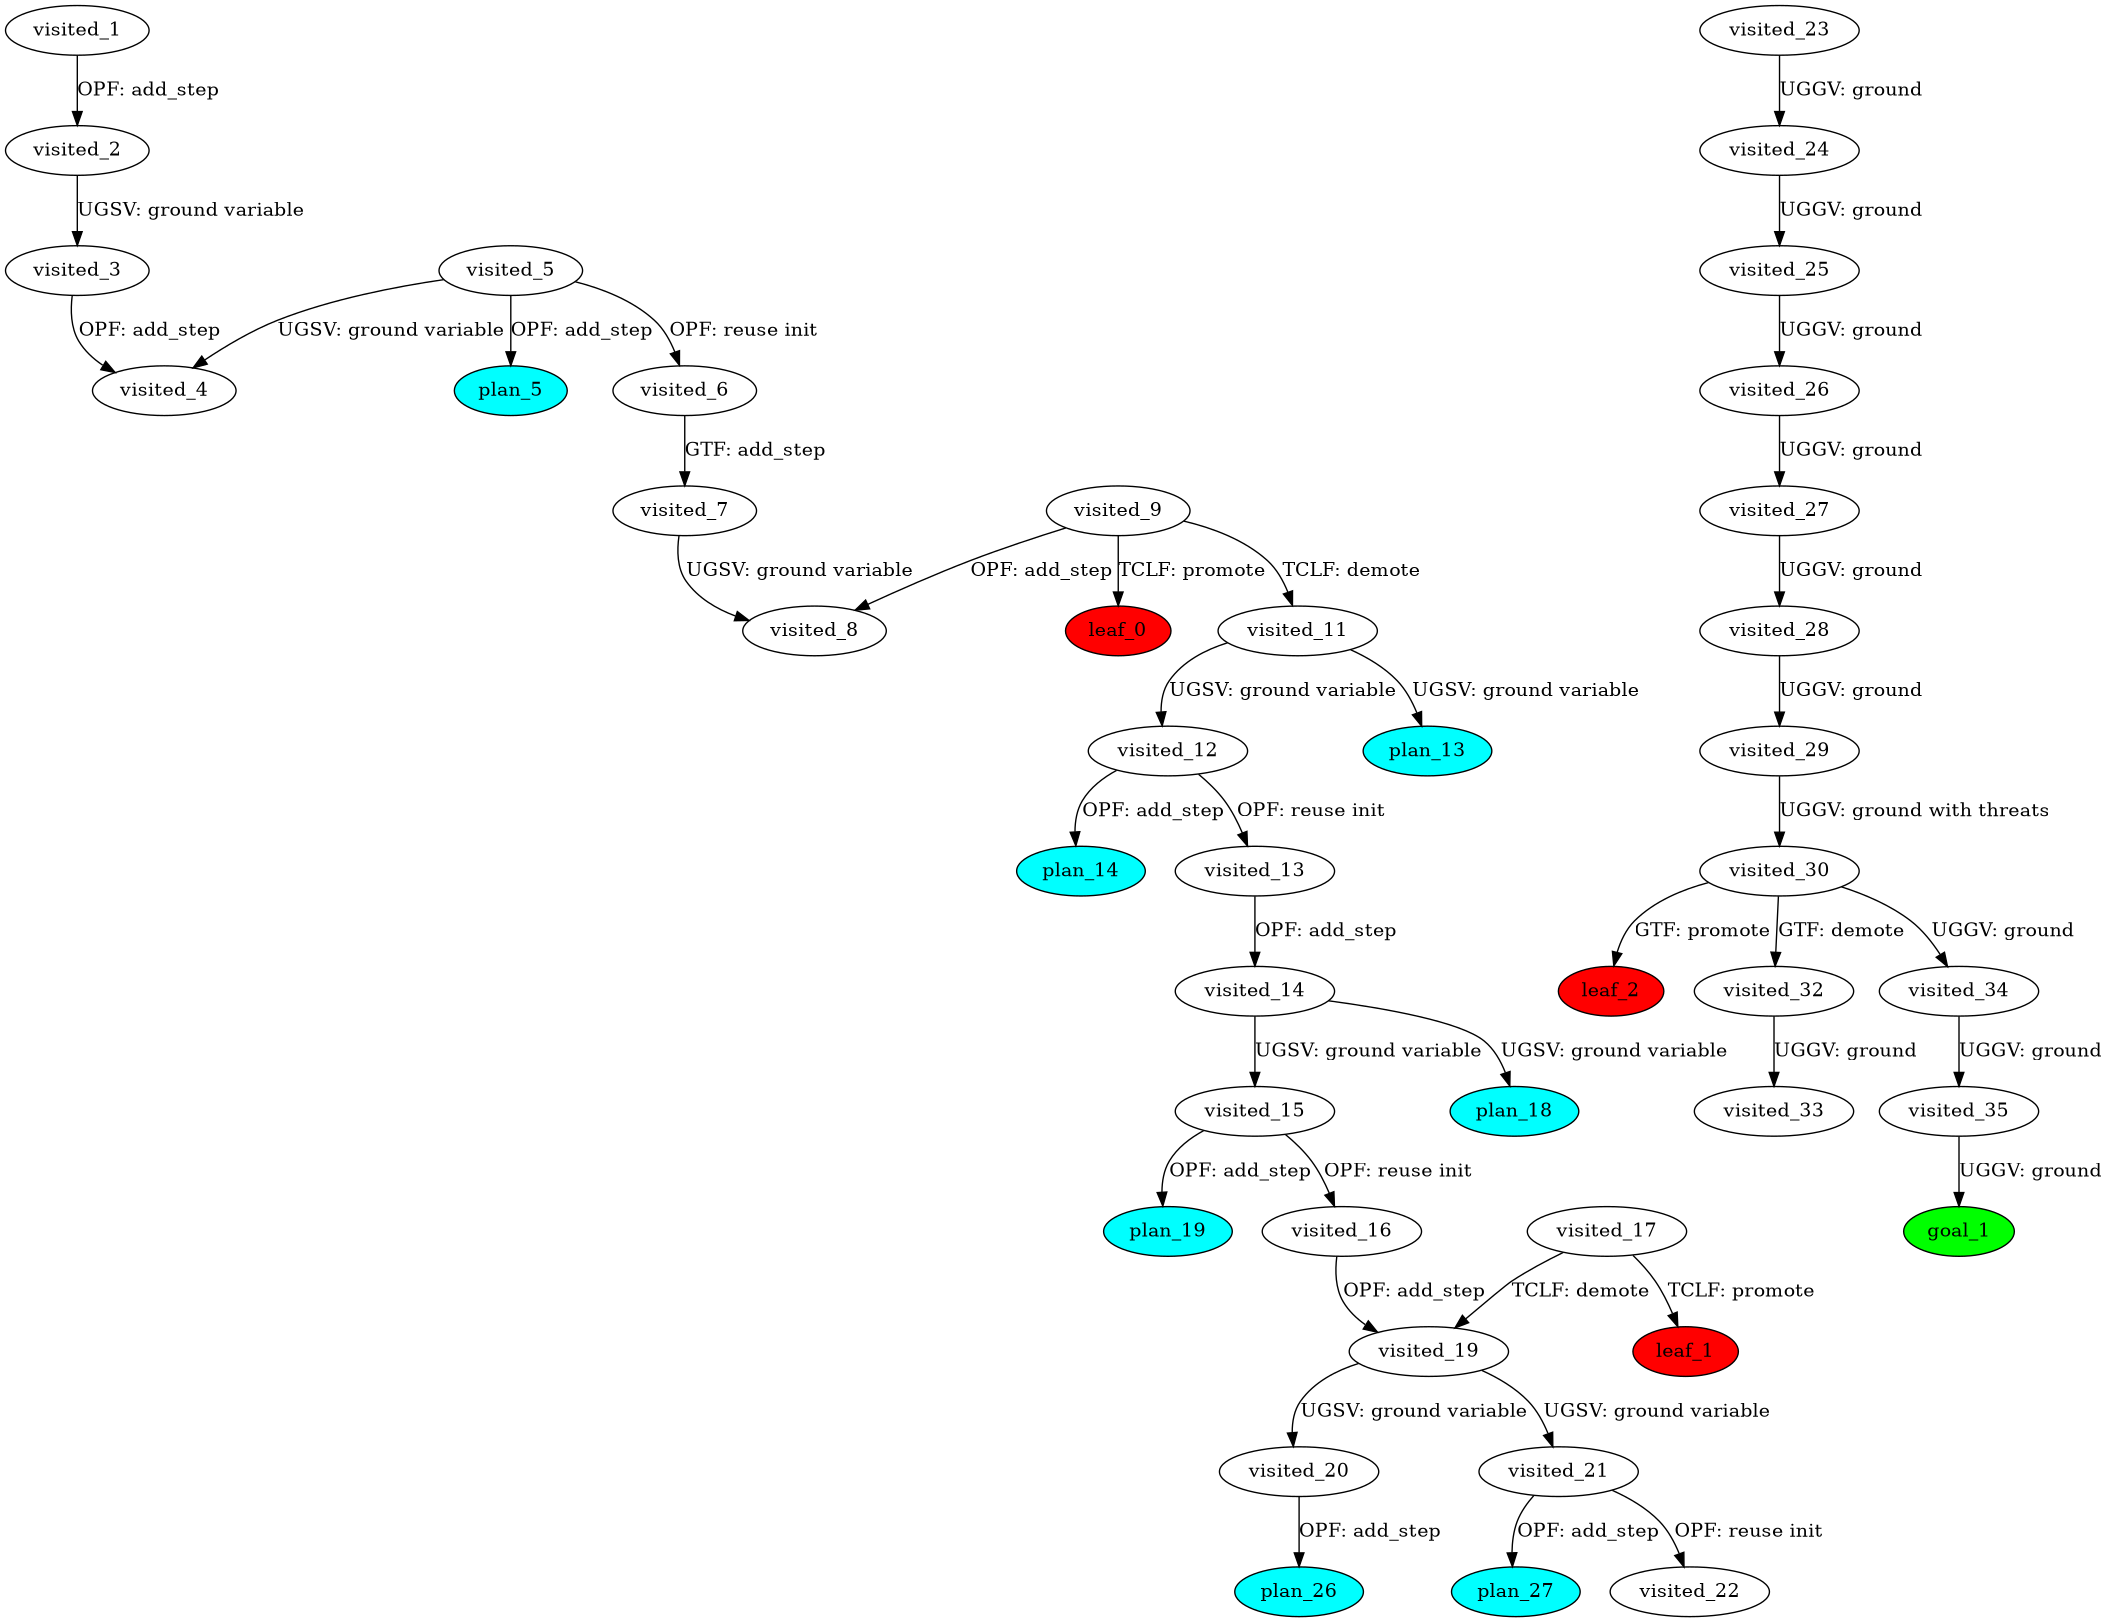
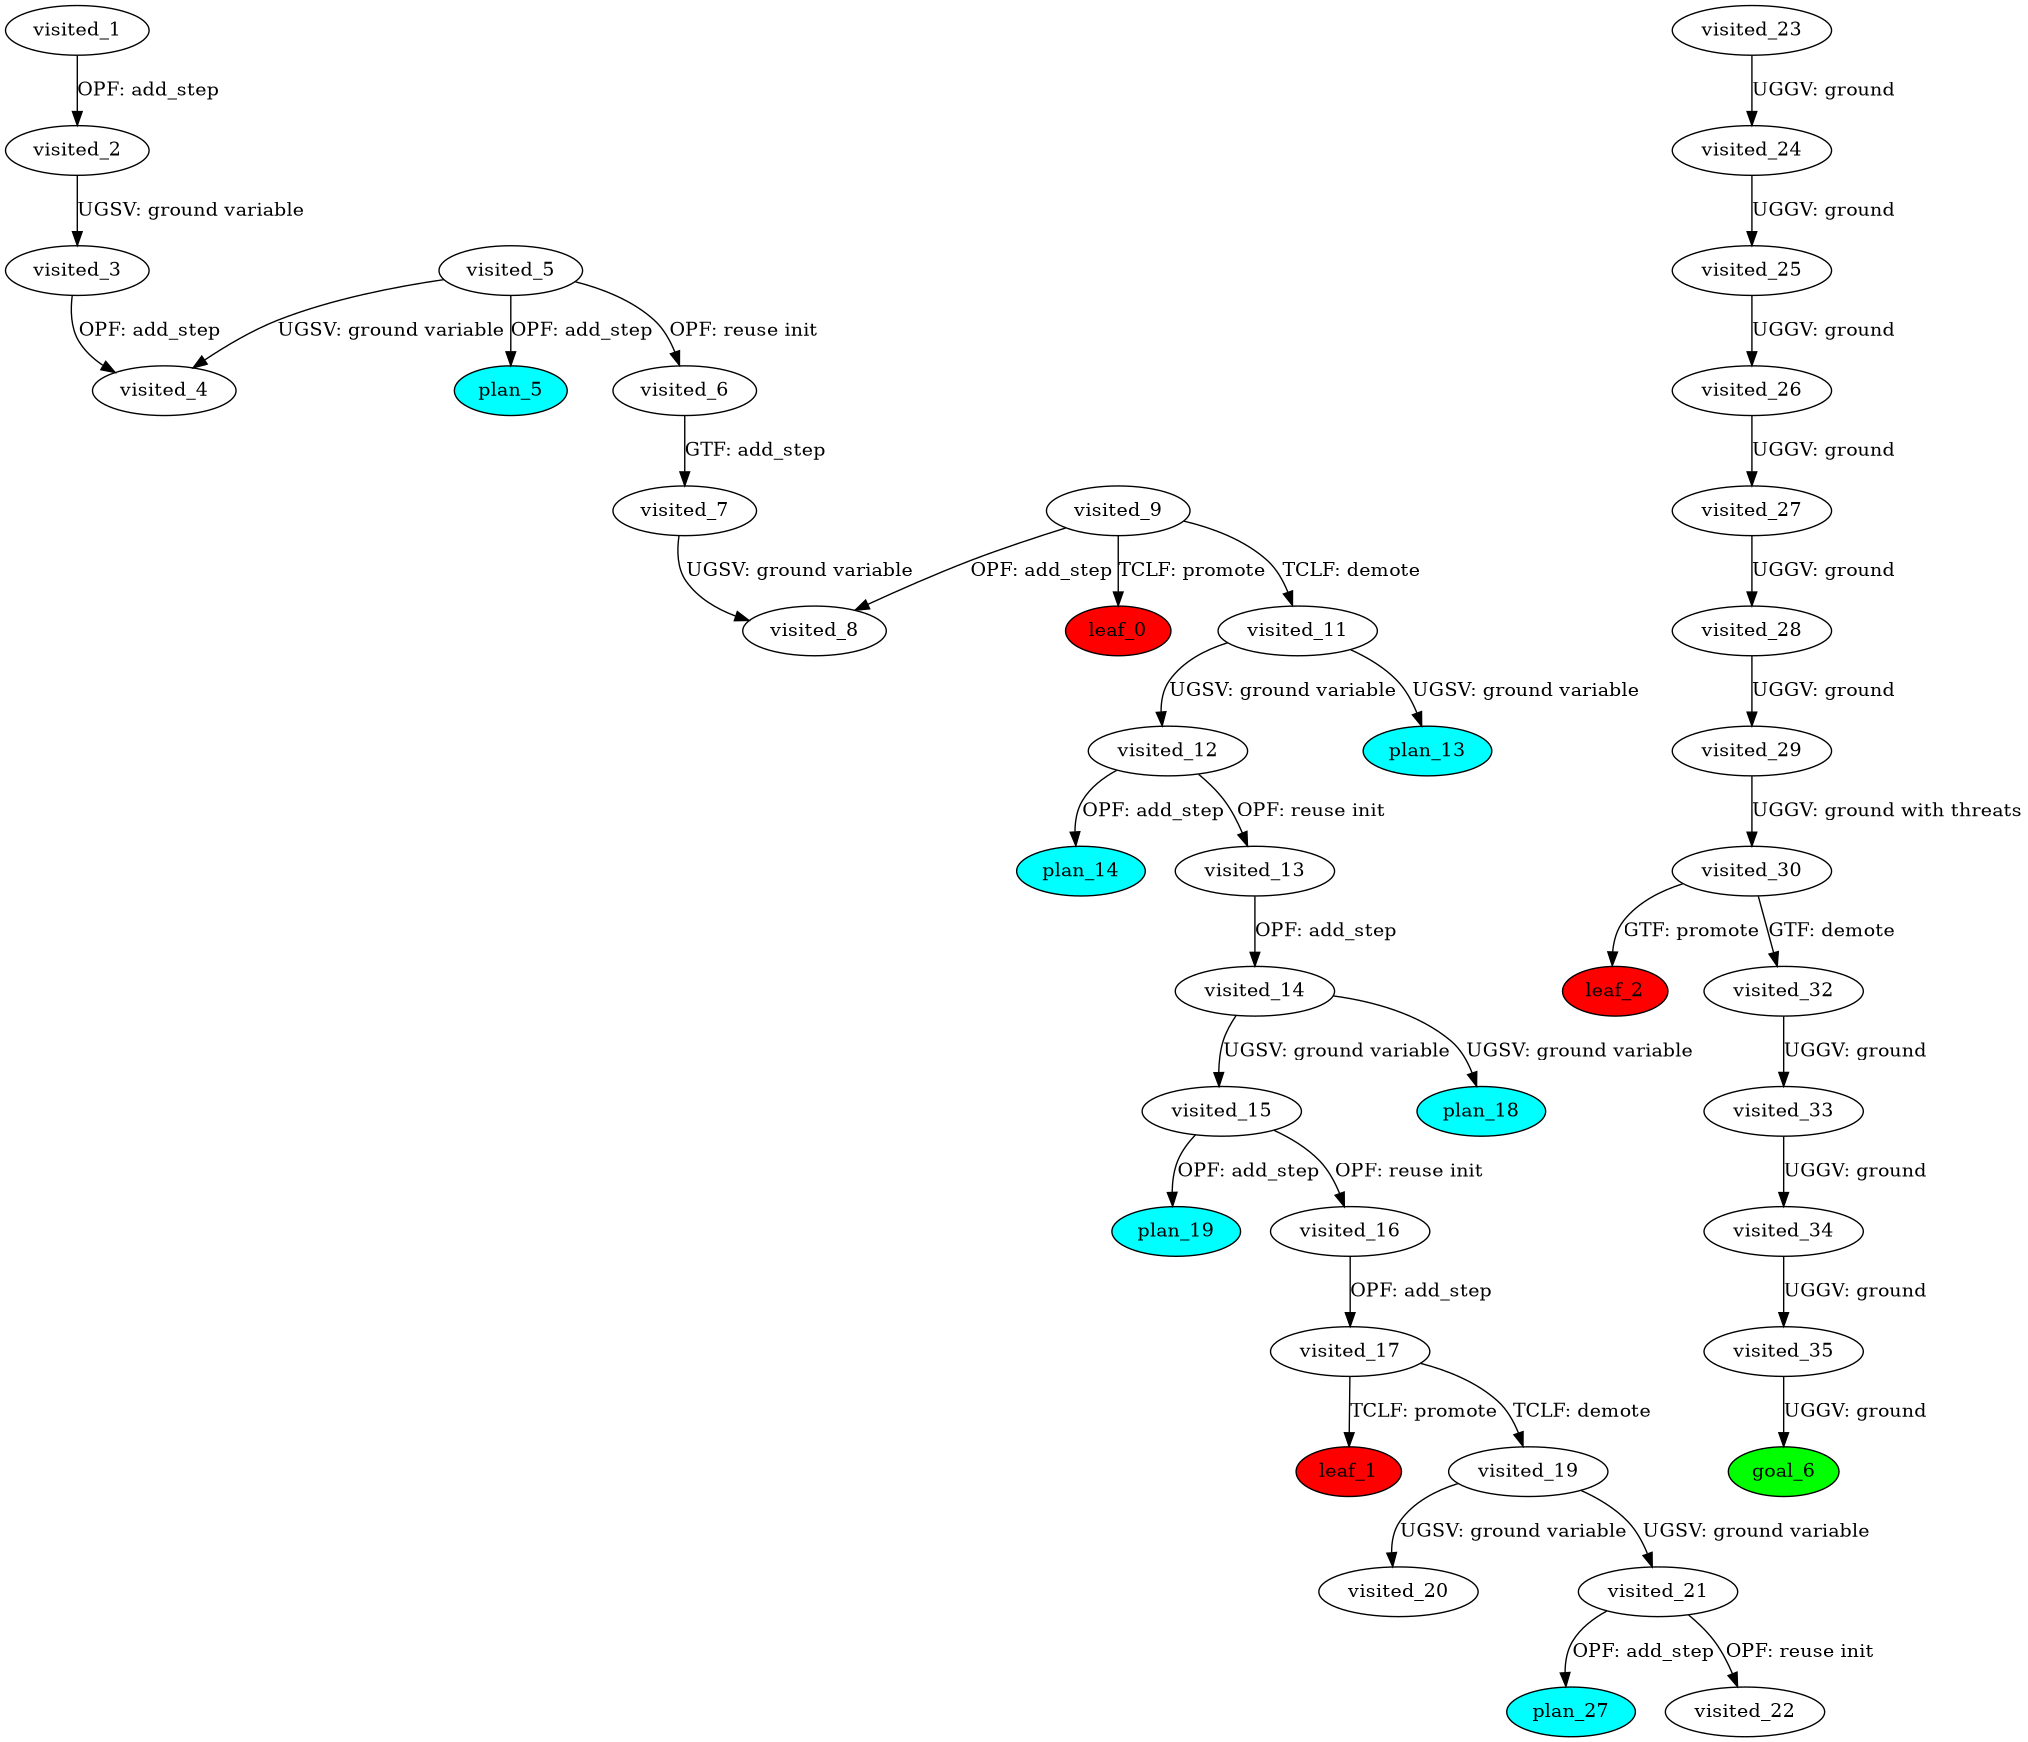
(1897, 912) -> (1784, 1164)
(1959, 1231) -> (1784, 1472)
(1340, 1295) -> (1350, 1285)
(1299, 1592) -> none
